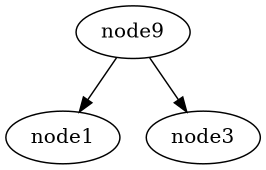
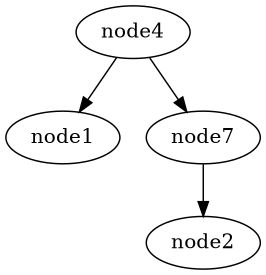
(133, 32) -> (133, 32)
(203, 137) -> (203, 137)
none -> (203, 243)
